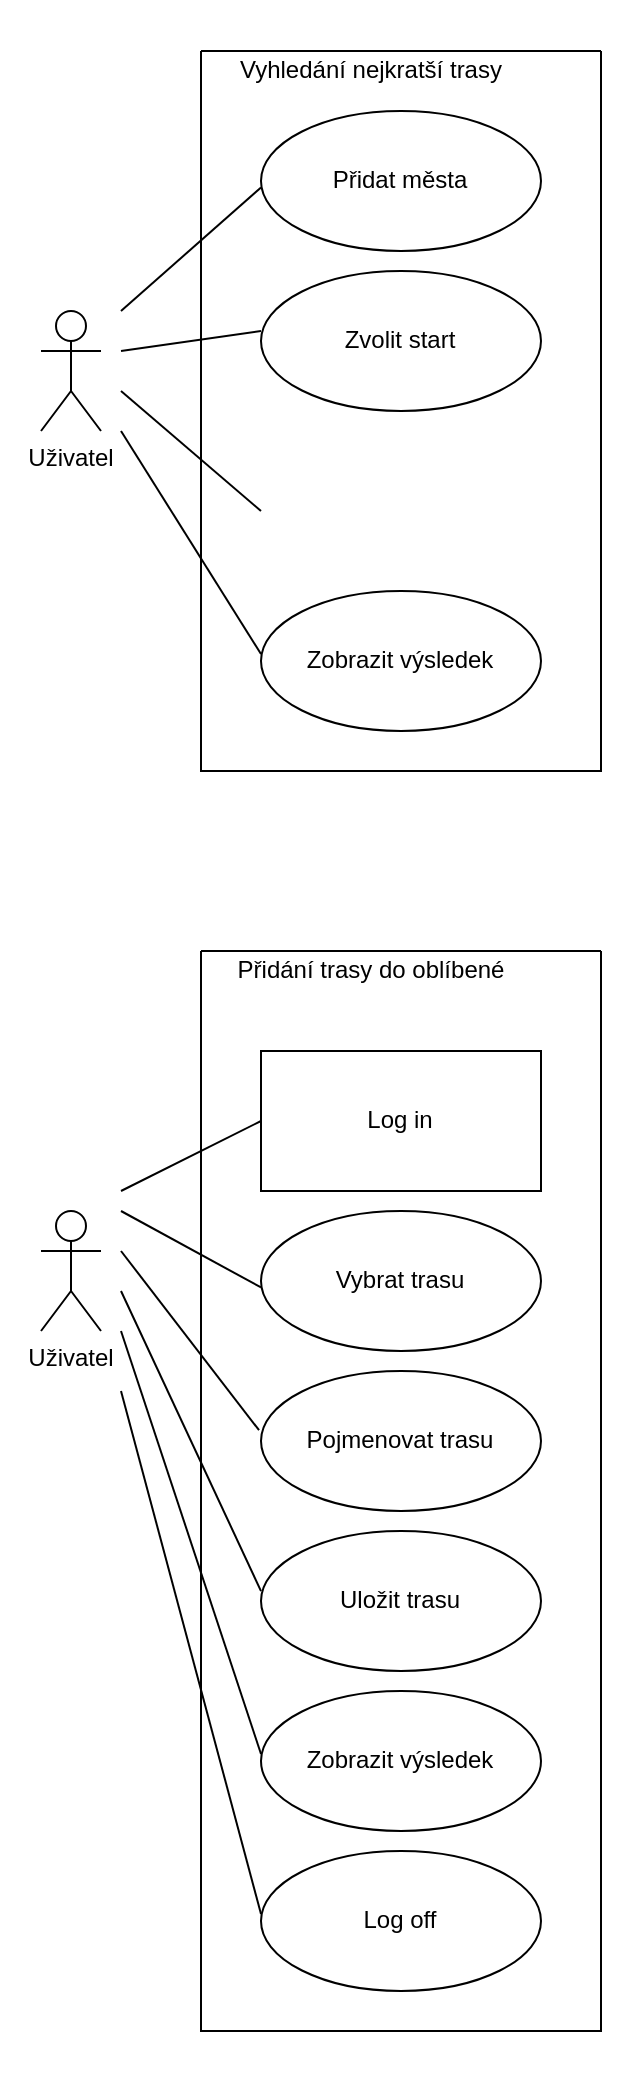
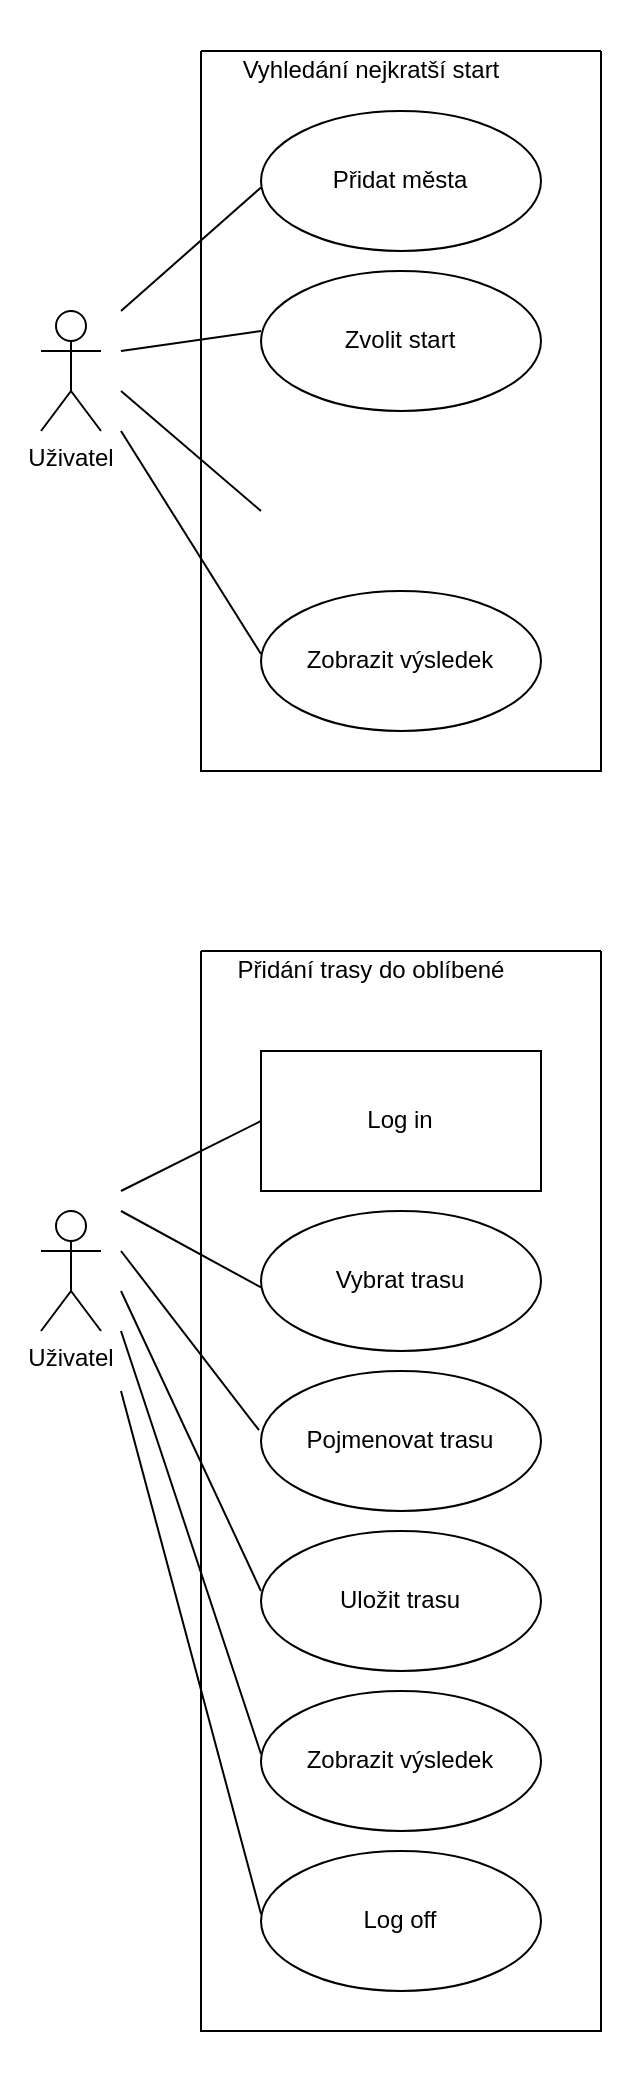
(372, 71) -> (372, 71)
